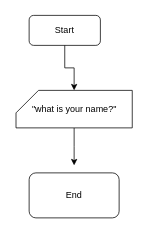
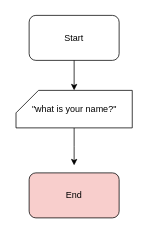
(65, 30) -> (74, 38)
(74, 195) -> (74, 195)
